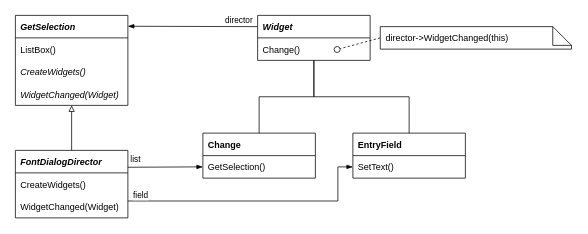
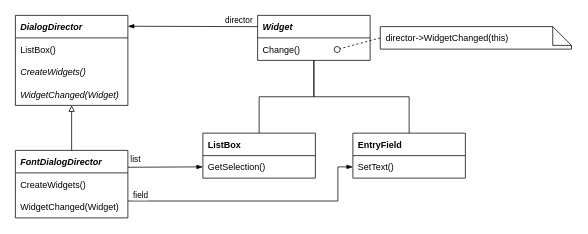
(48, 27) -> (52, 27)
(223, 145) -> (224, 145)
